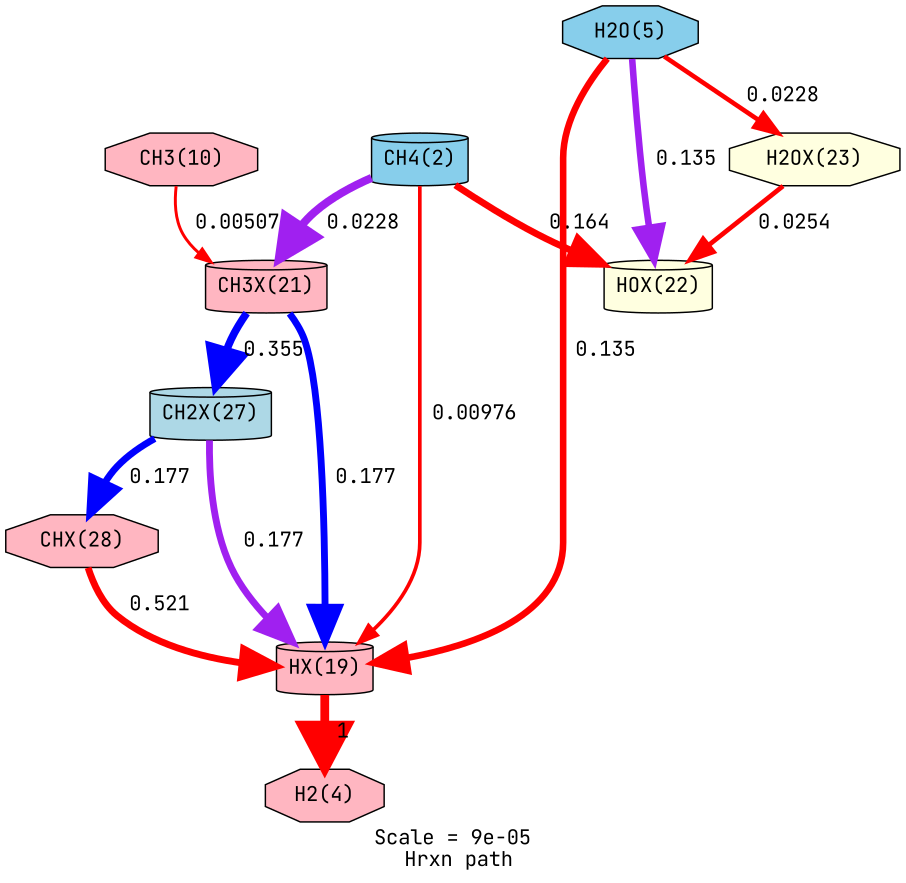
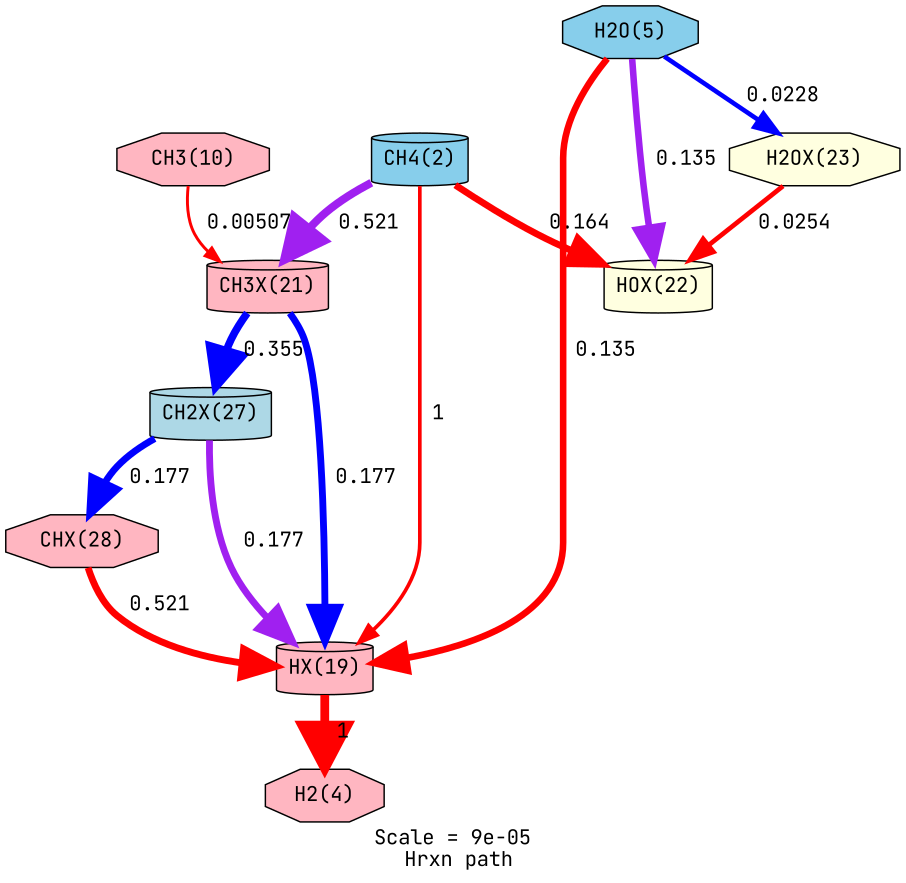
(712, 88) -> (712, 88)
(357, 223) -> (363, 223)
(469, 414) -> (432, 414)
